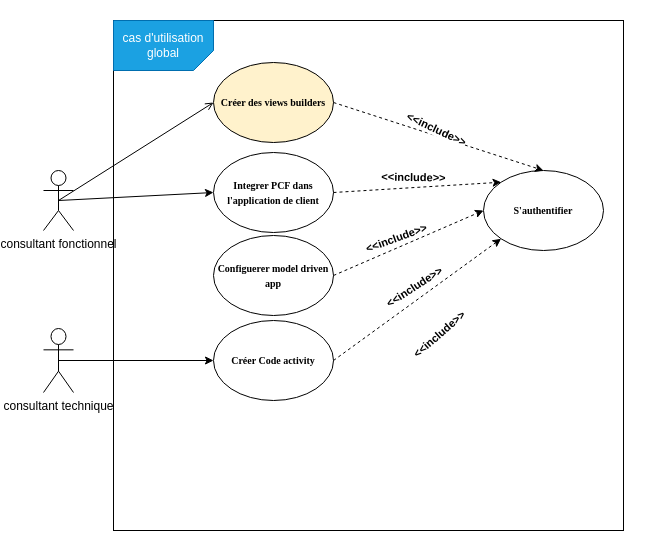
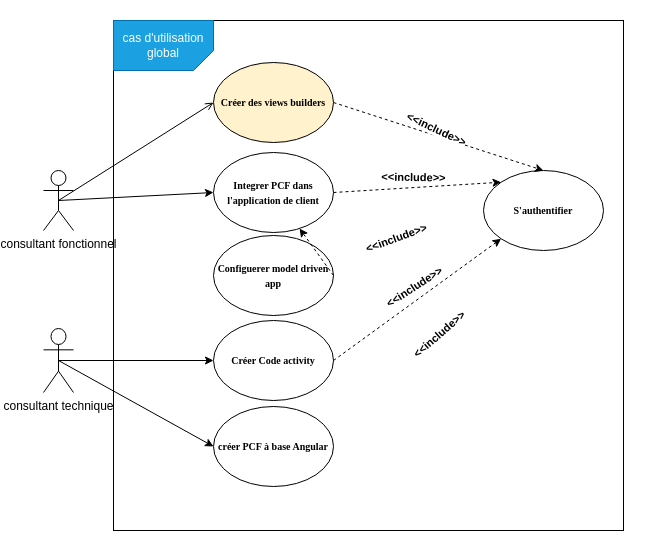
(405, 244) -> (319, 255)
none -> (134, 402)
none -> (274, 447)
